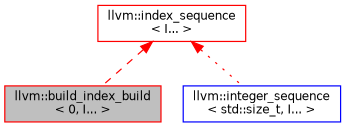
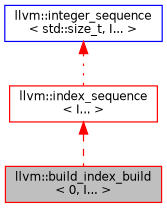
(222, 68) -> (83, 70)
